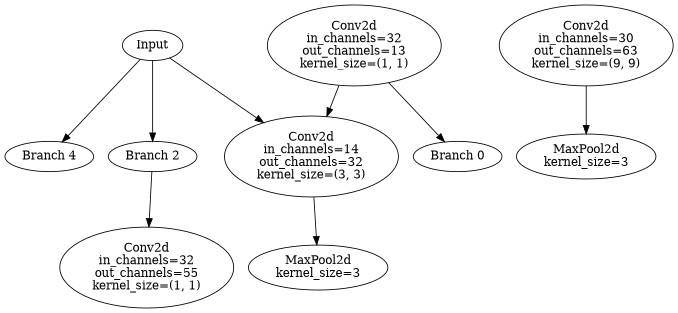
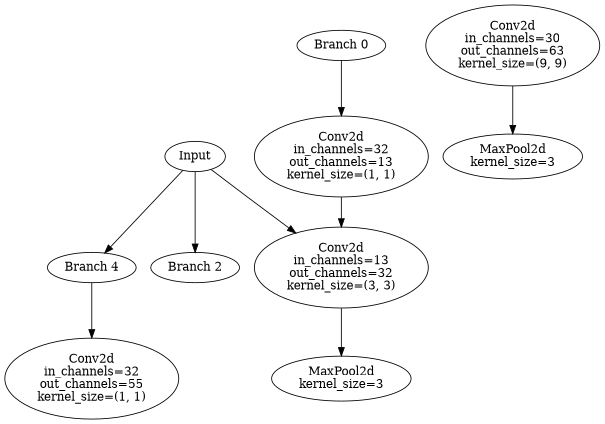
(414, 109) -> (341, 84)
(311, 157) -> (341, 268)
(151, 195) -> (92, 306)
